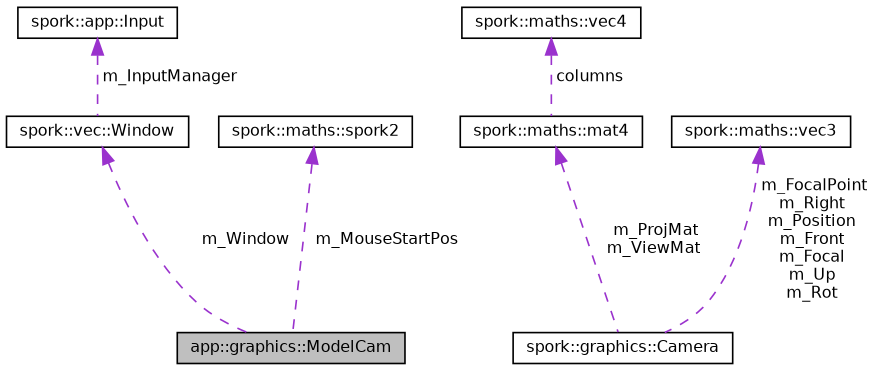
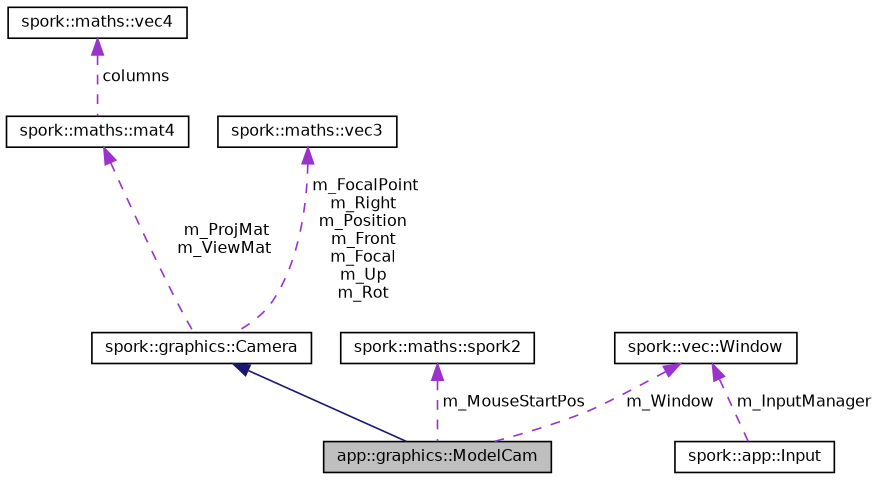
(98, 86) -> (734, 410)
none -> (327, 406)
